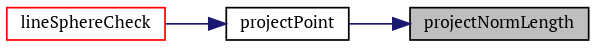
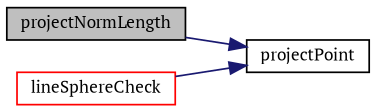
(371, 24) -> (208, 41)
